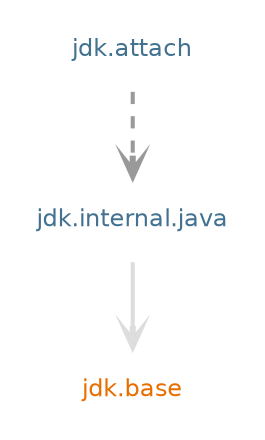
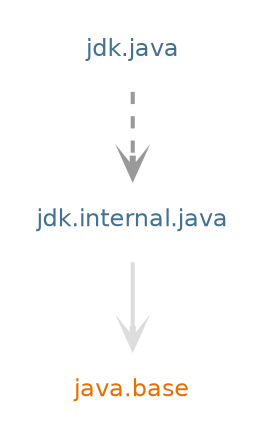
(133, 50) -> (133, 50)
(133, 390) -> (133, 390)
